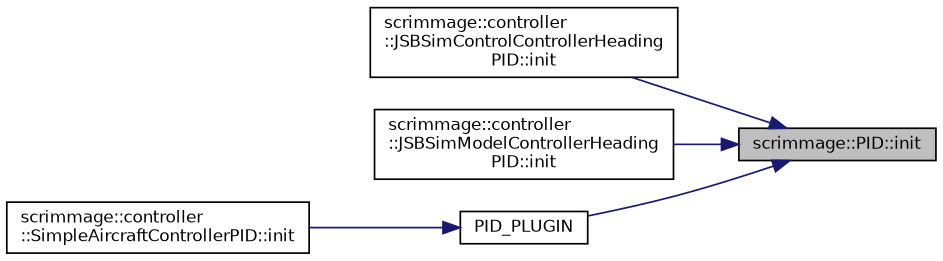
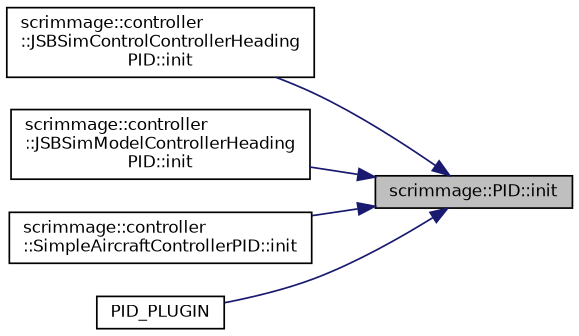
(376, 228) -> (335, 212)
